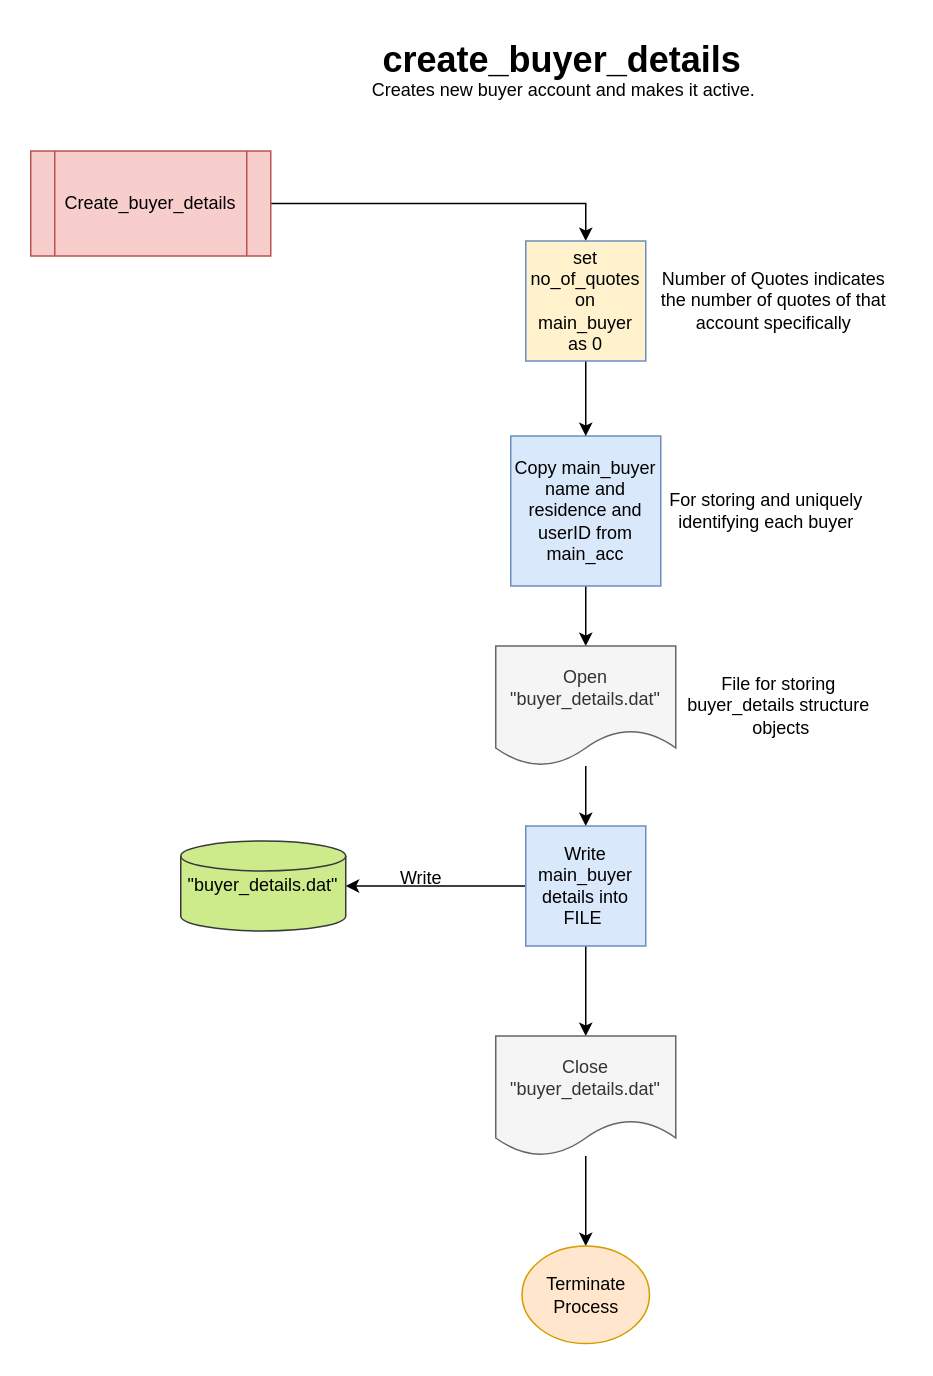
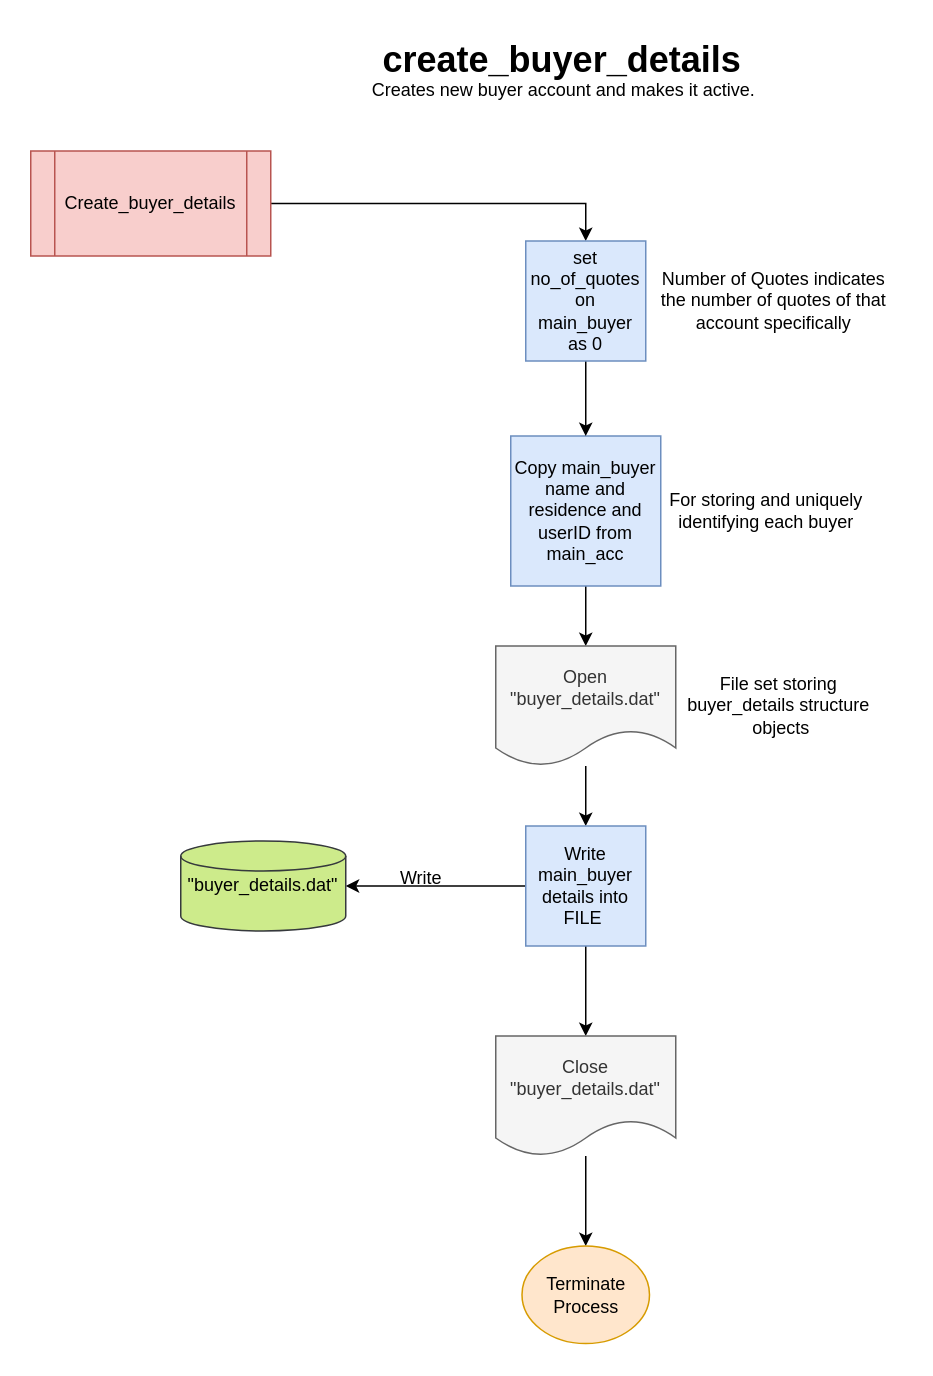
(586, 301) -> (586, 301)
(782, 706) -> (782, 706)
